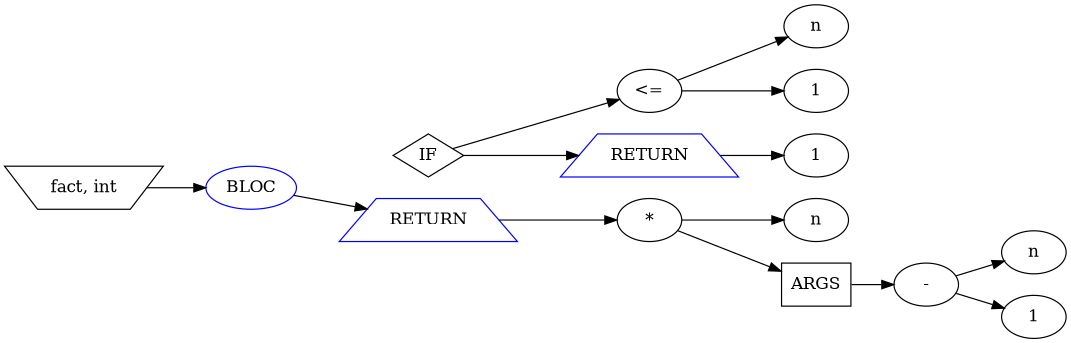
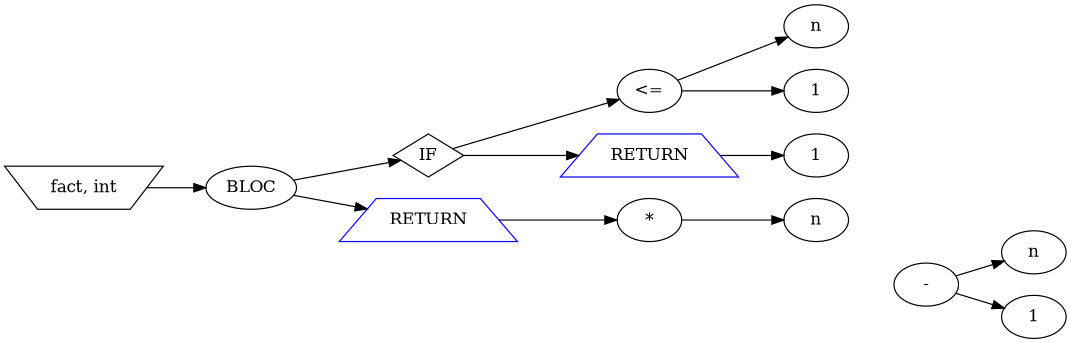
none -> (341, 171)
(251, 188) -> (251, 188)
(816, 285) -> none
